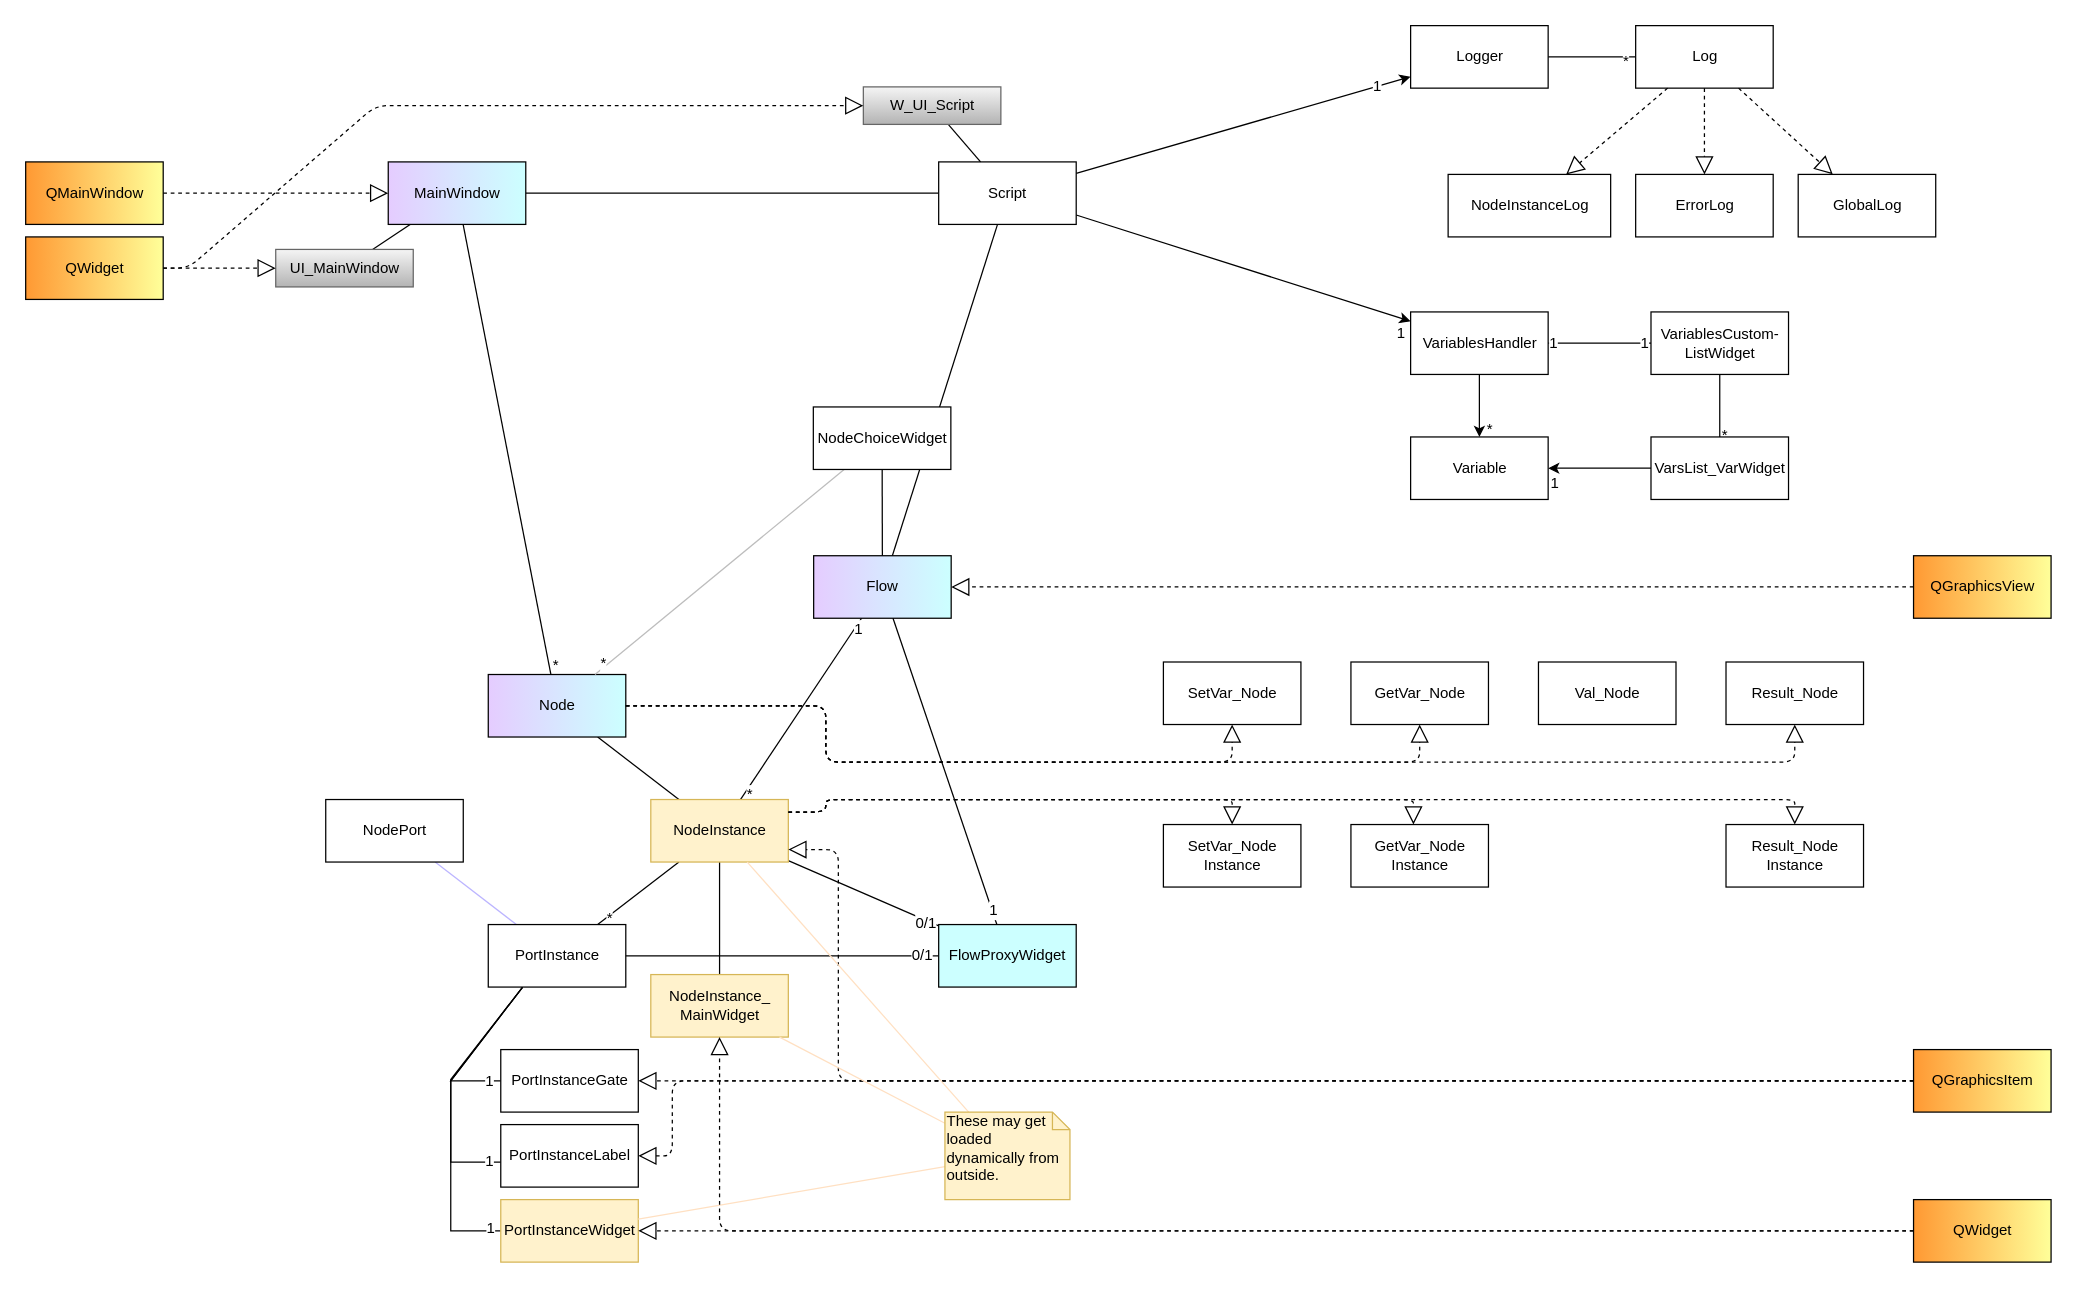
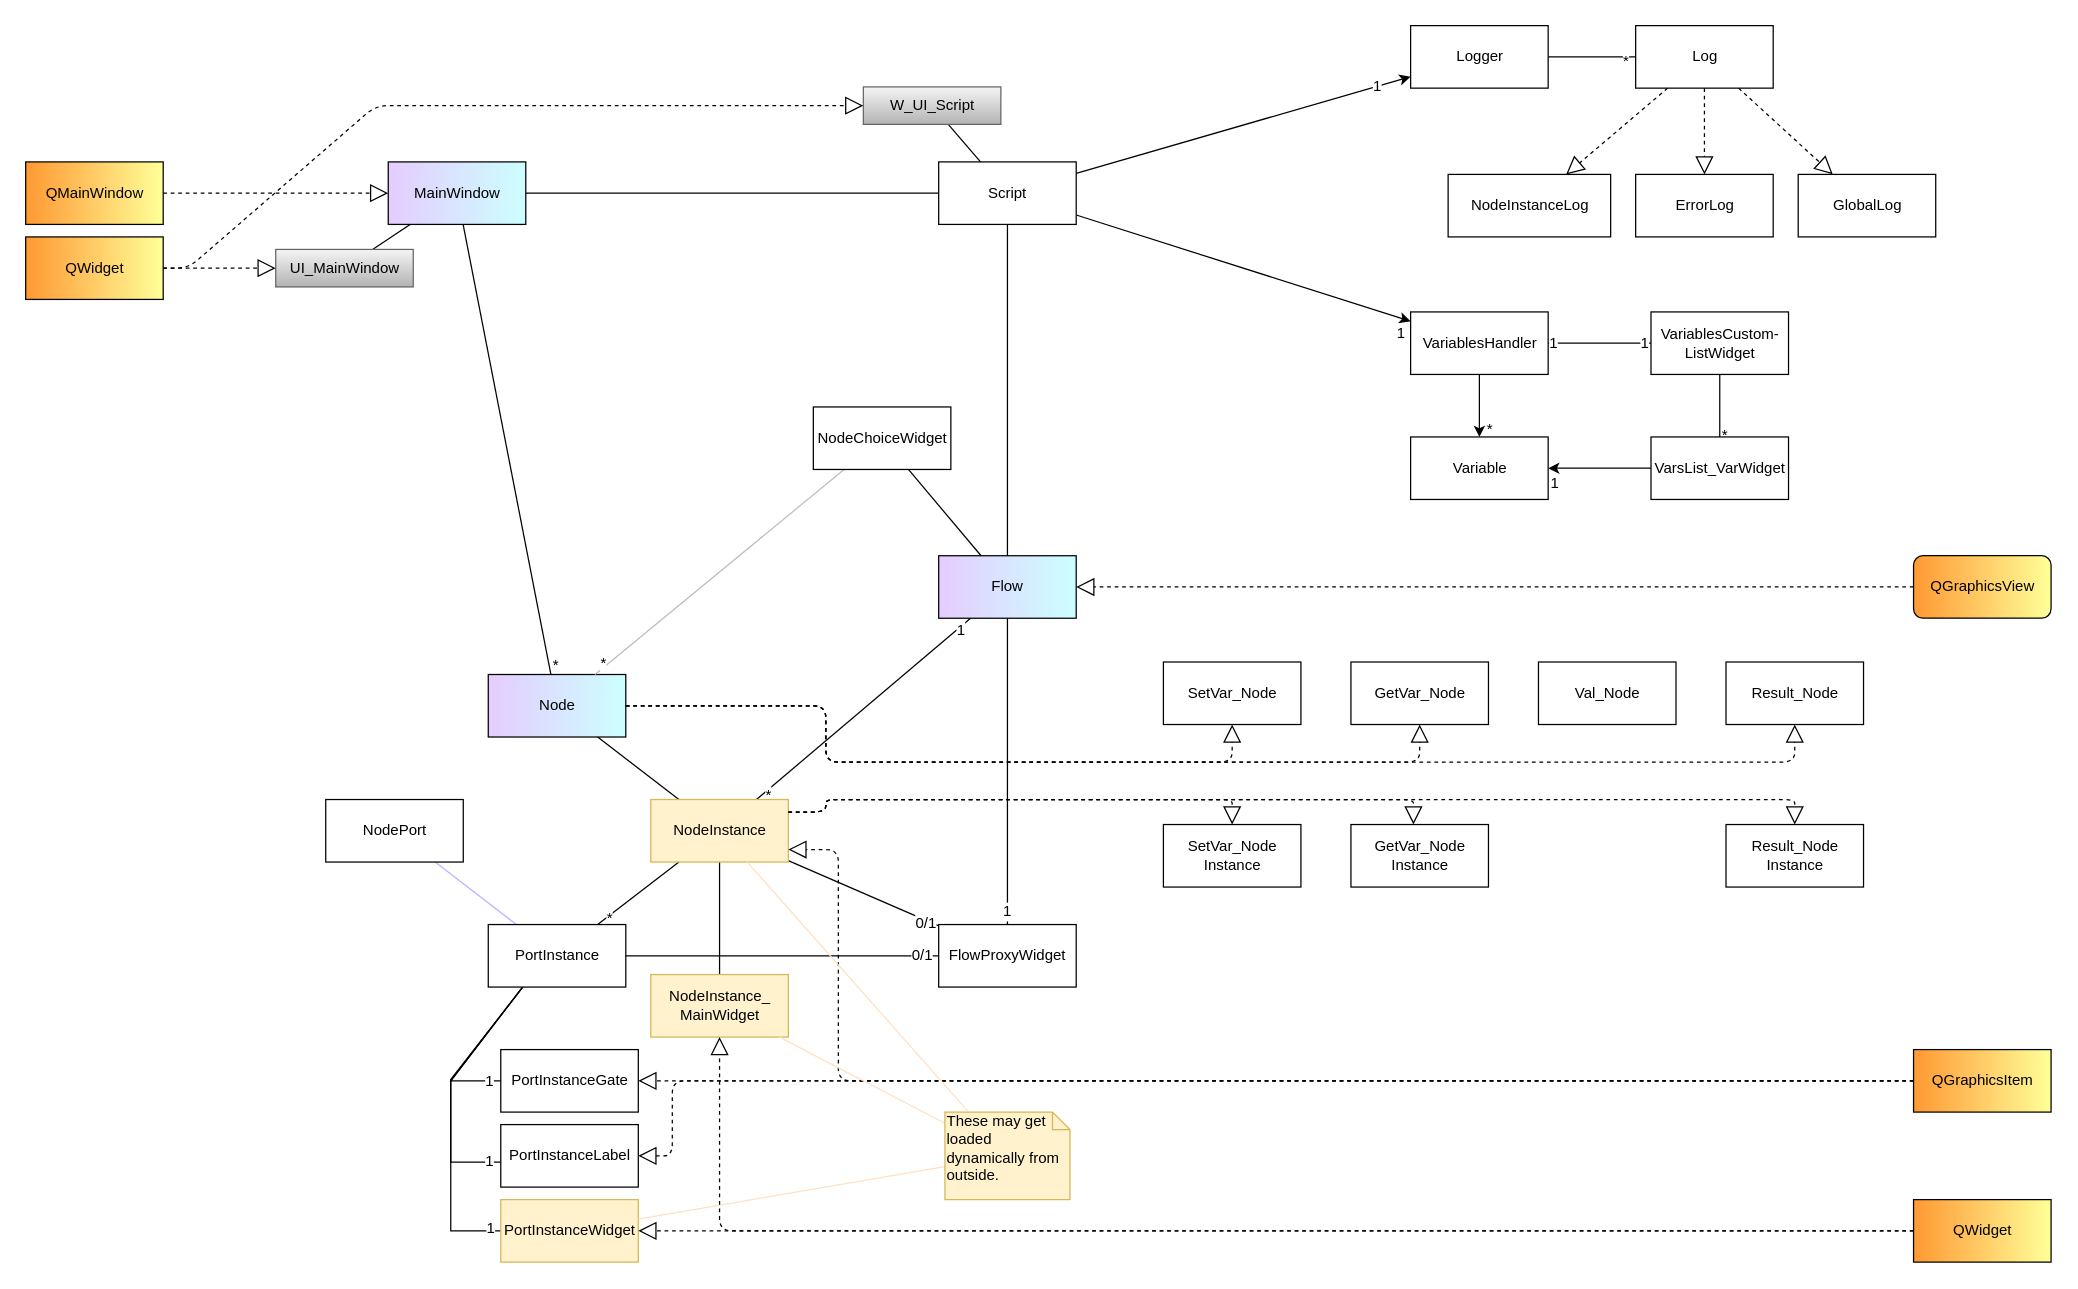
(882, 587) -> (1007, 587)
(1982, 587) -> (1982, 587)
(1007, 956) -> (1007, 956)
